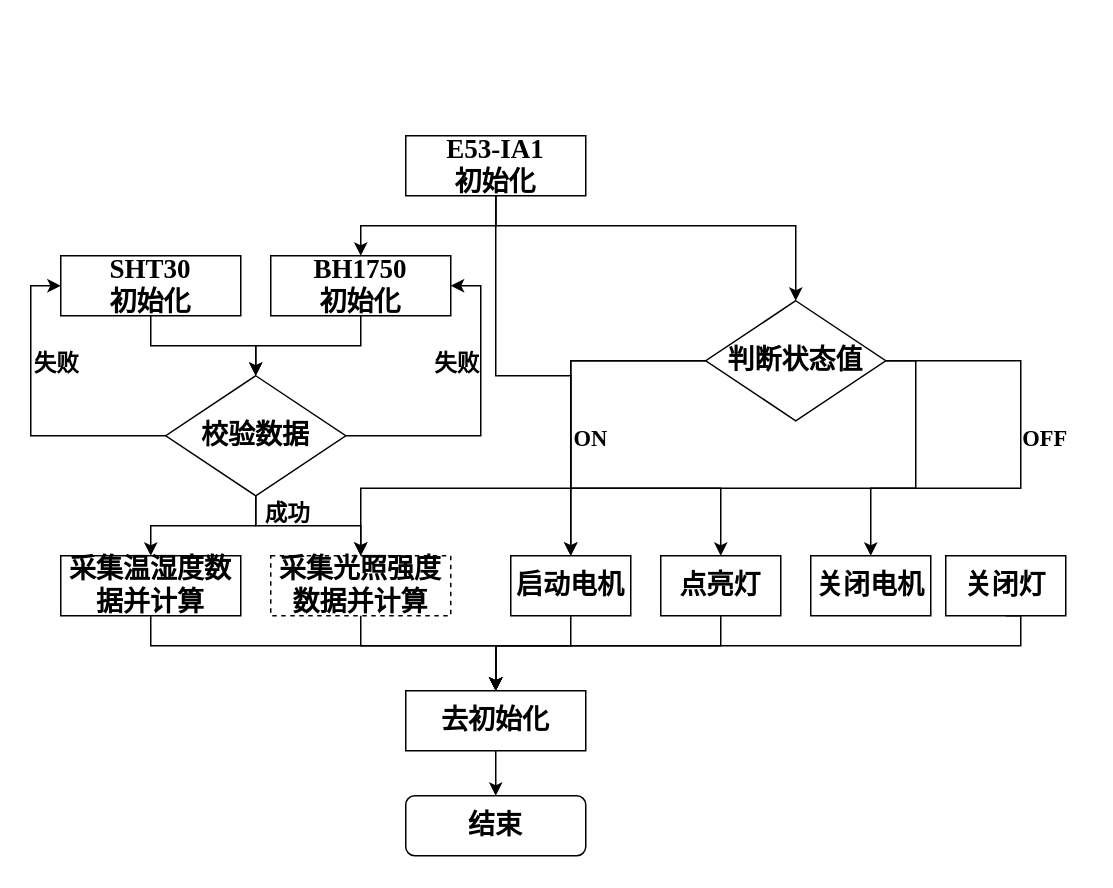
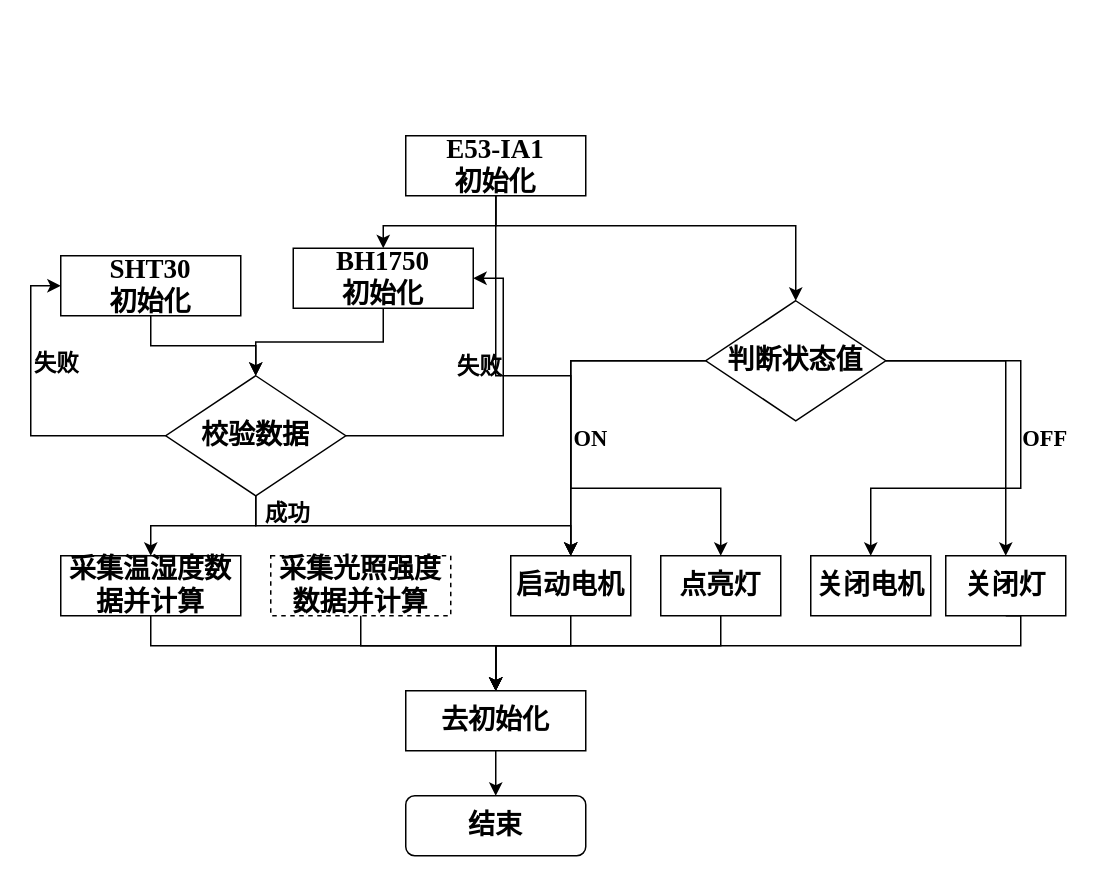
(361, 286) -> (383, 278)
(448, 488) -> (1006, 454)
(358, 526) -> (463, 526)
